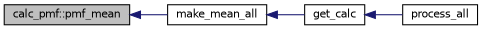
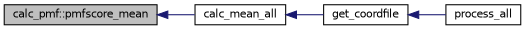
(67, 15) -> (81, 15)
(217, 15) -> (240, 15)
(335, 15) -> (366, 15)
